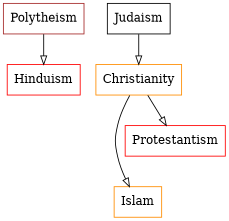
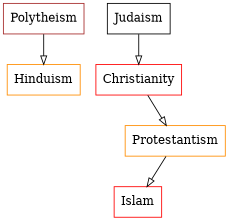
(44, 80) -> (44, 80)
(139, 80) -> (139, 80)
(116, 137) -> (159, 168)
(175, 141) -> (175, 141)
(138, 202) -> (138, 202)
